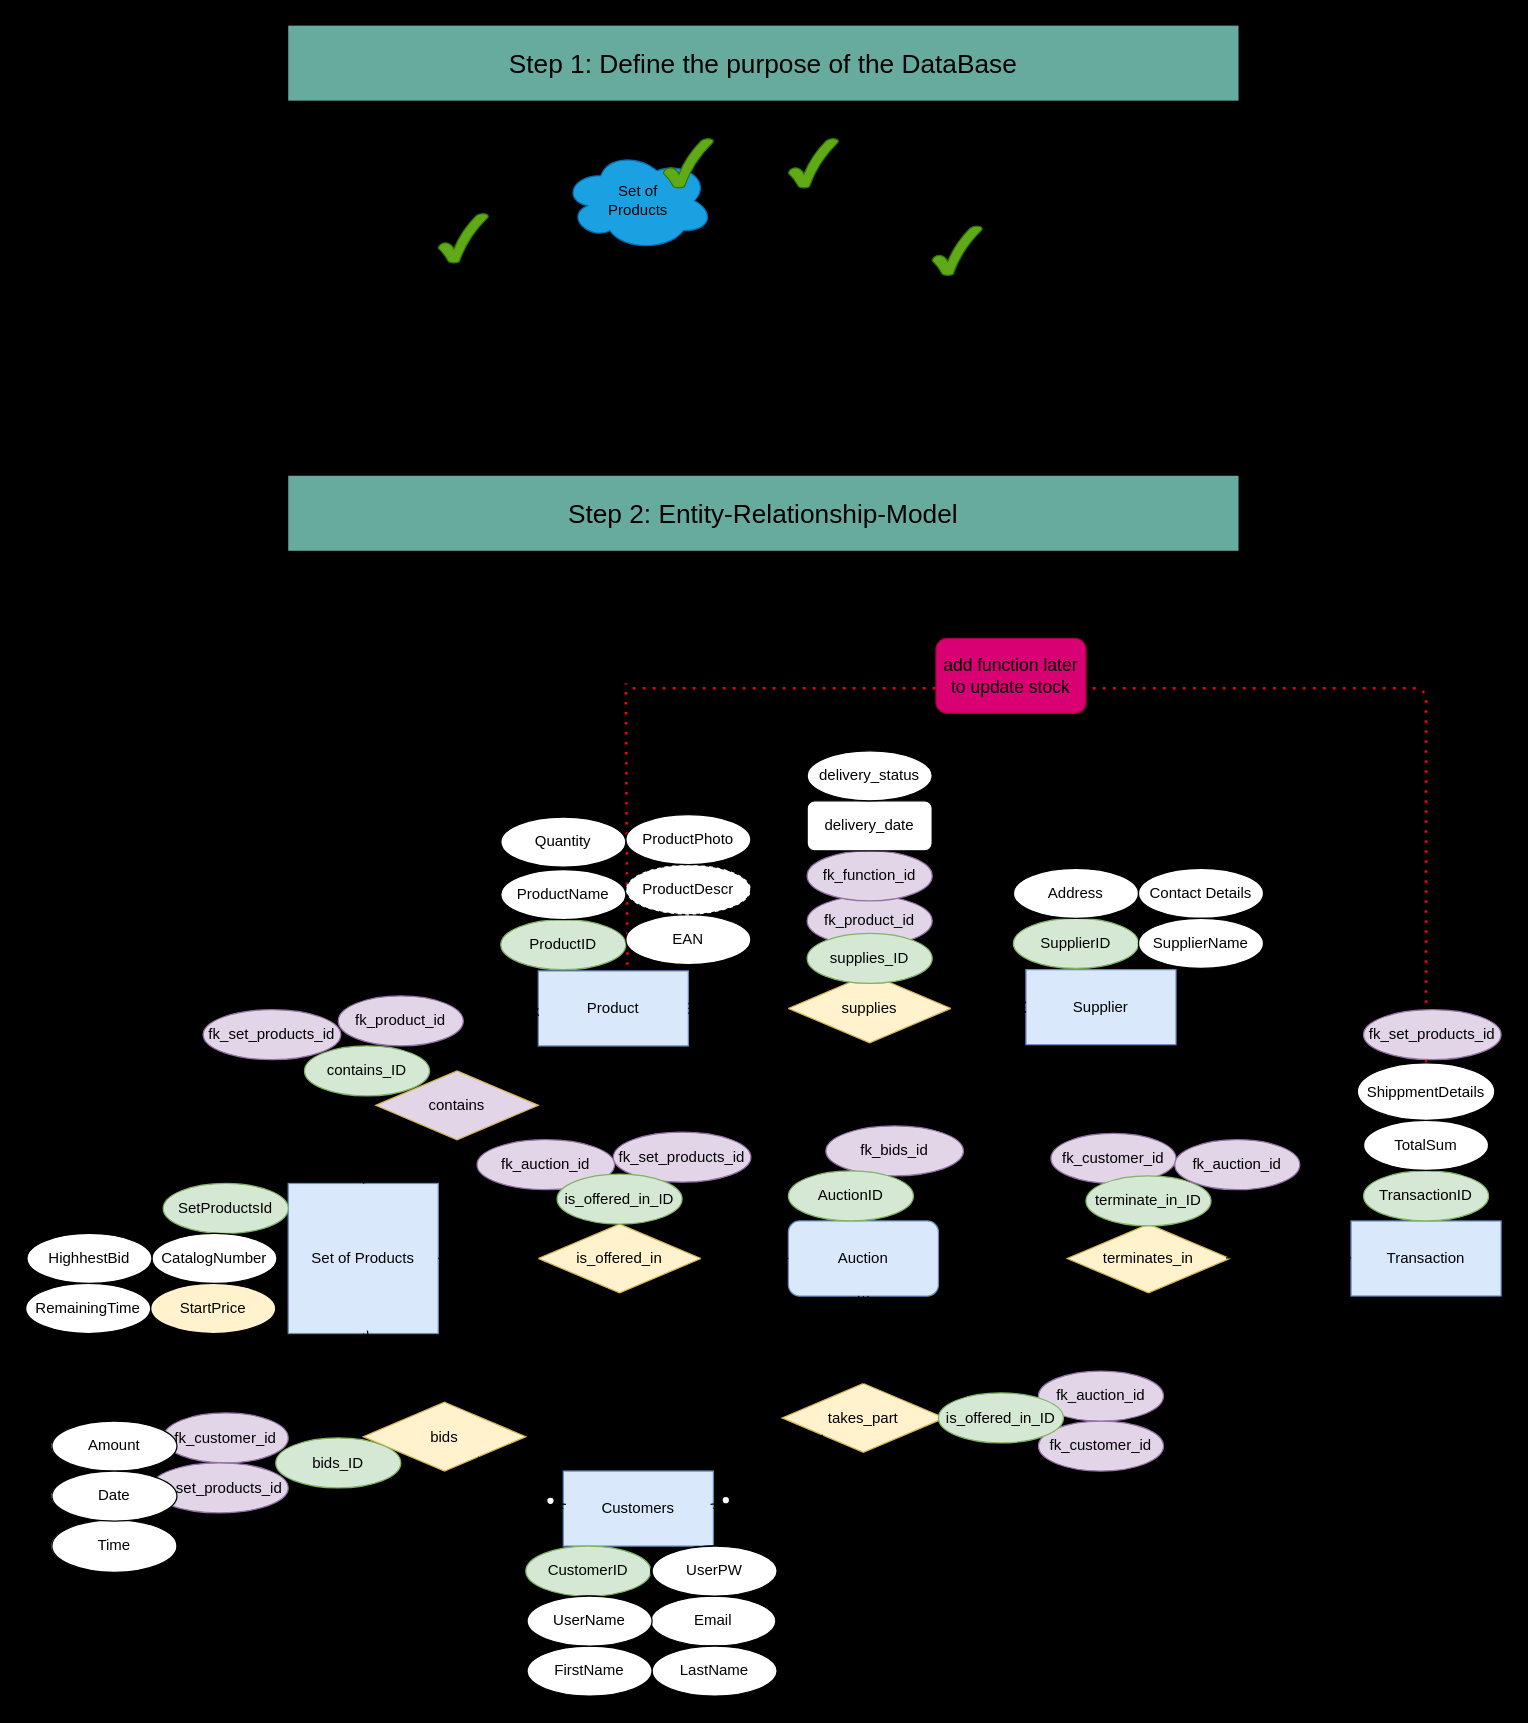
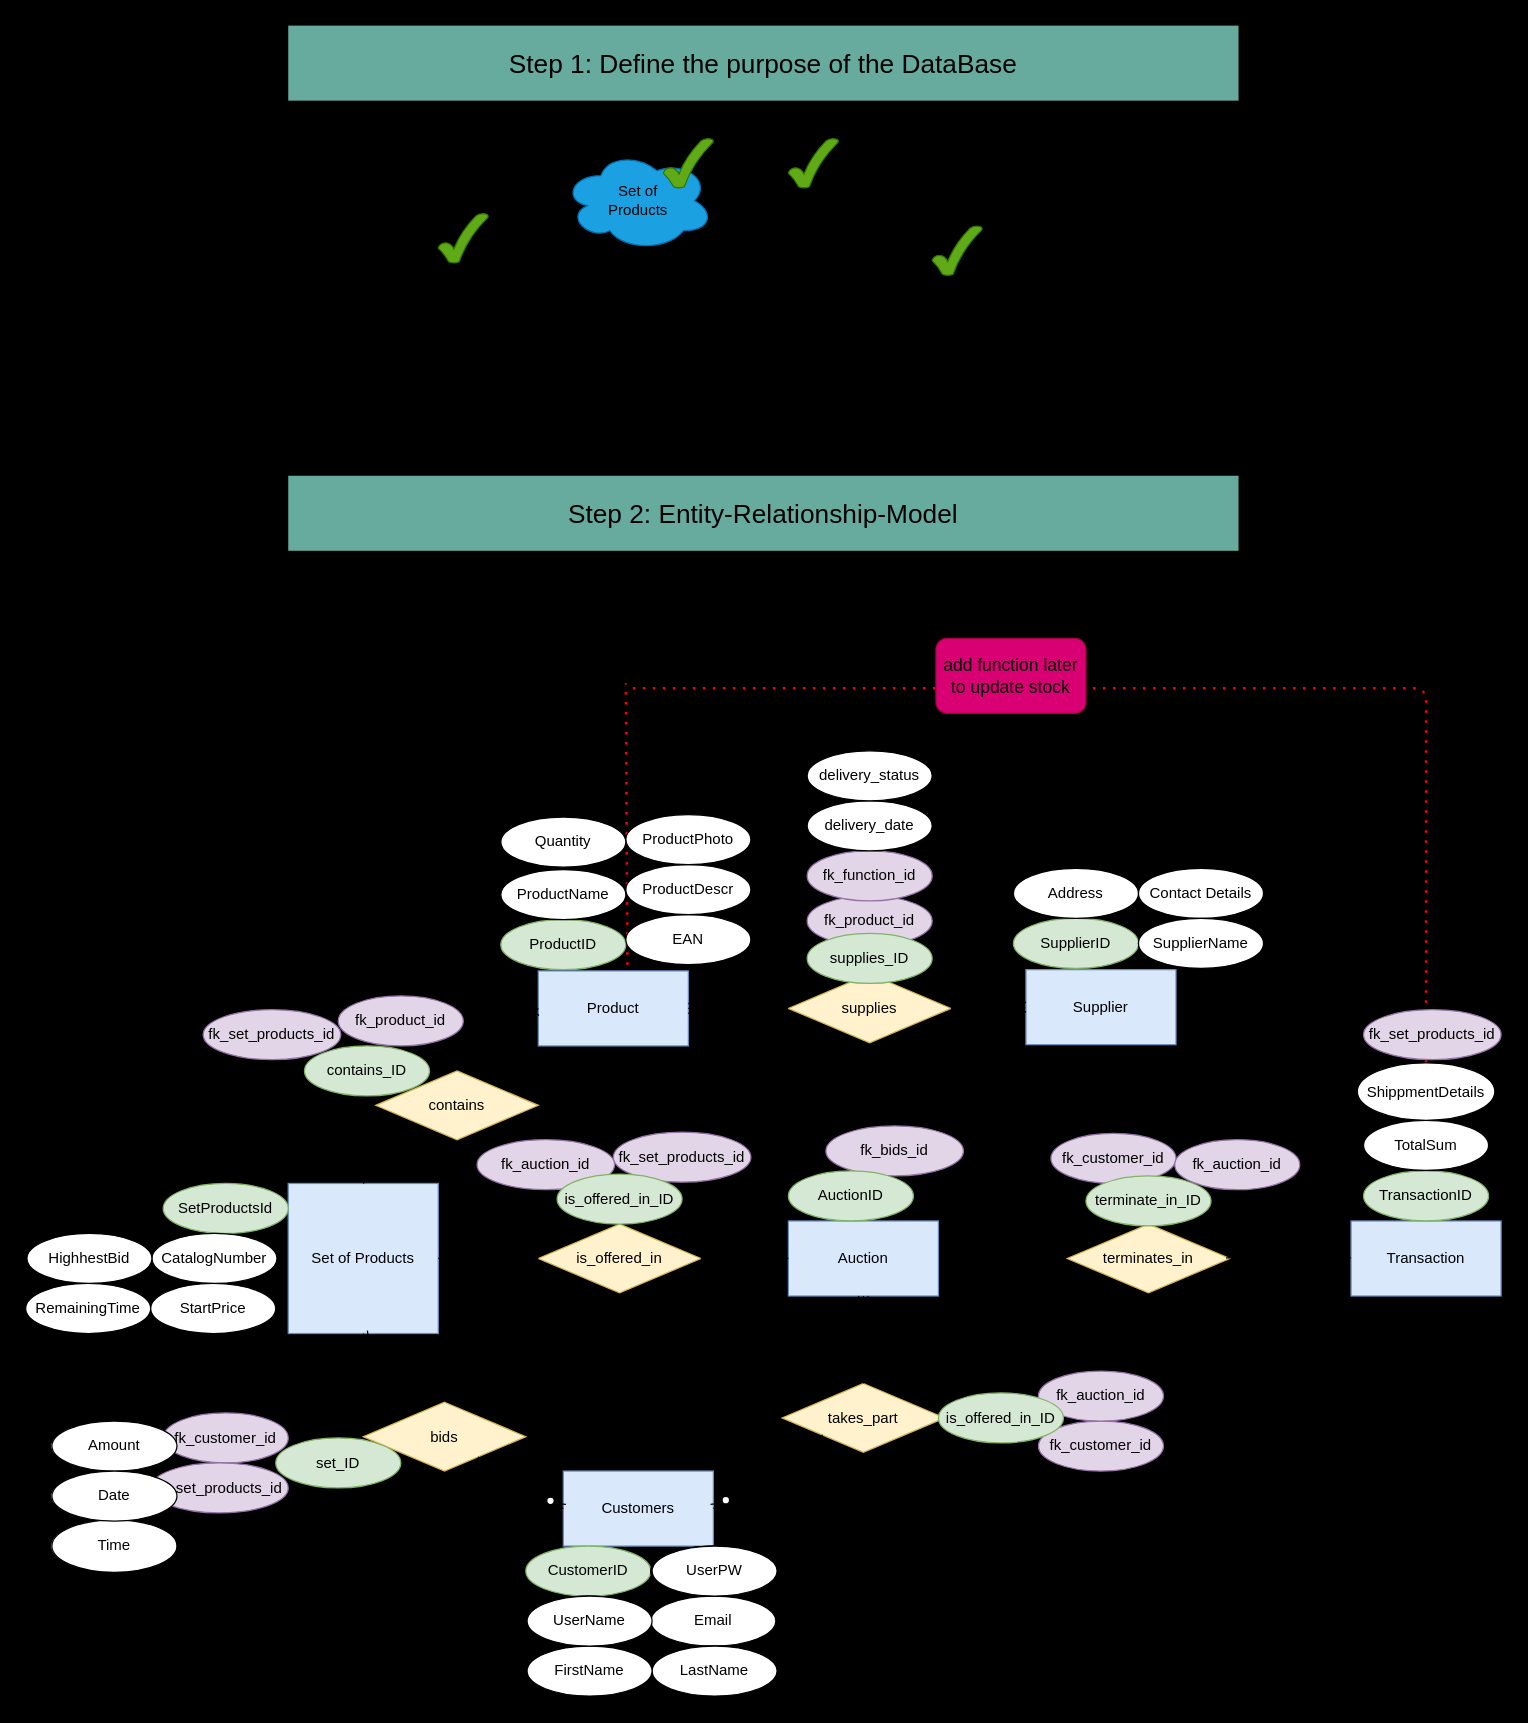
(869, 826) -> (869, 826)
(688, 889) -> (688, 889)
(457, 1105) -> (457, 1105)
(863, 1258) -> (863, 1258)
(213, 1308) -> (213, 1308)
(338, 1463) -> (338, 1463)
